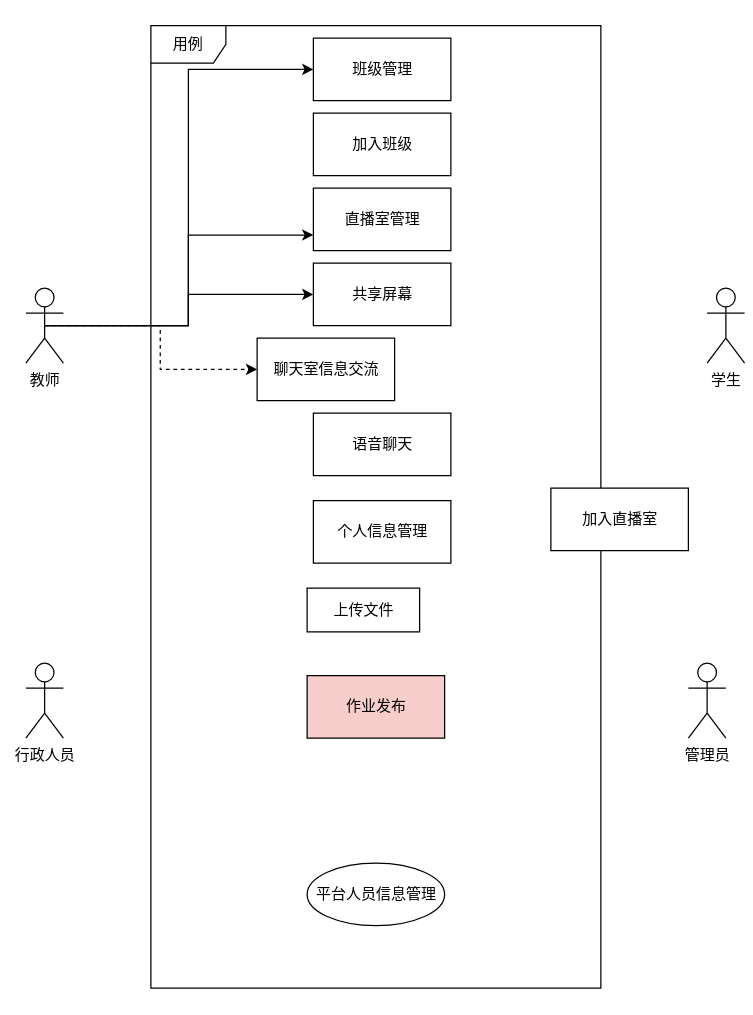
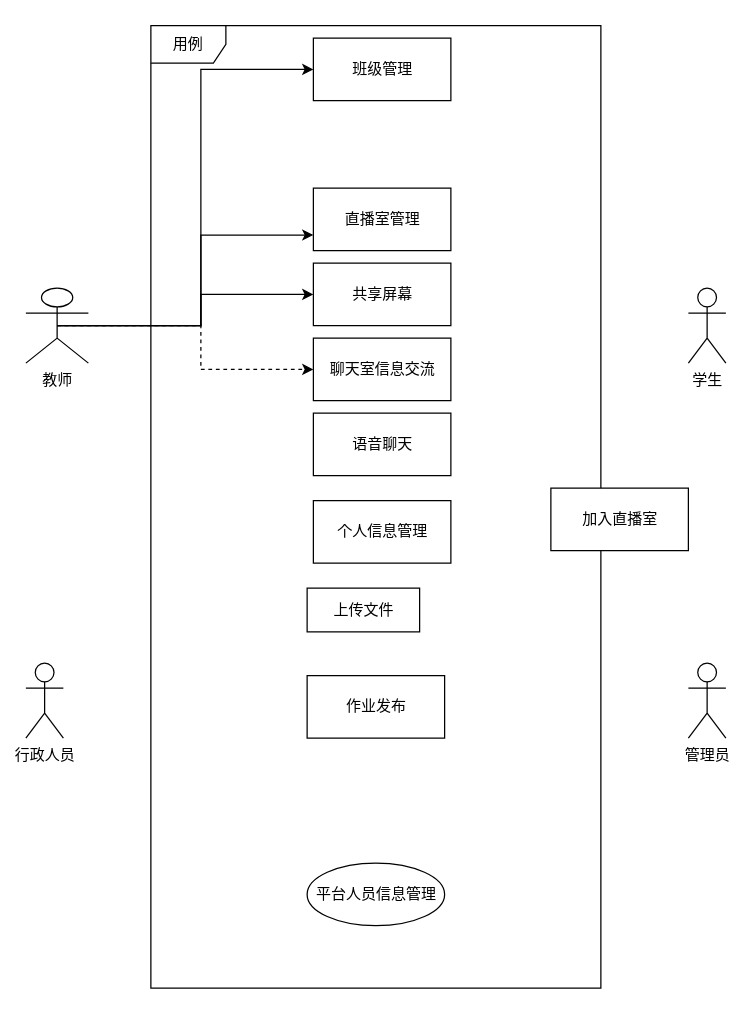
(382, 144) -> none
(44, 326) -> (57, 326)
(726, 326) -> (707, 326)
(326, 369) -> (382, 369)
(376, 707) -> (376, 707)
